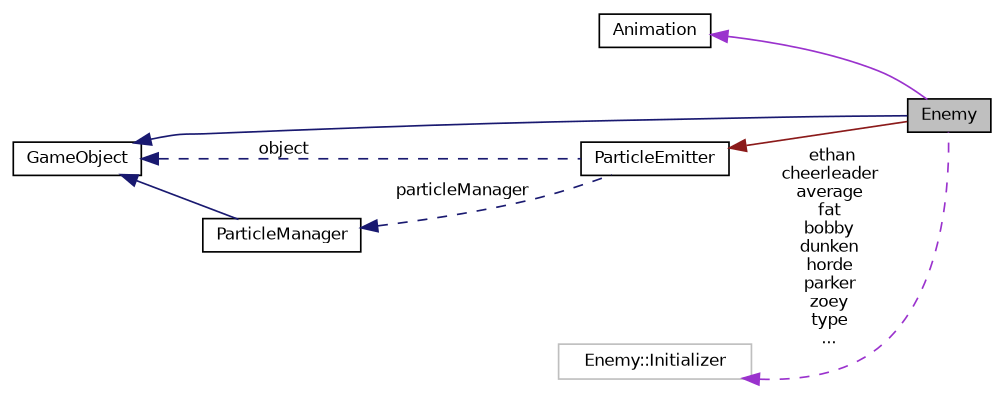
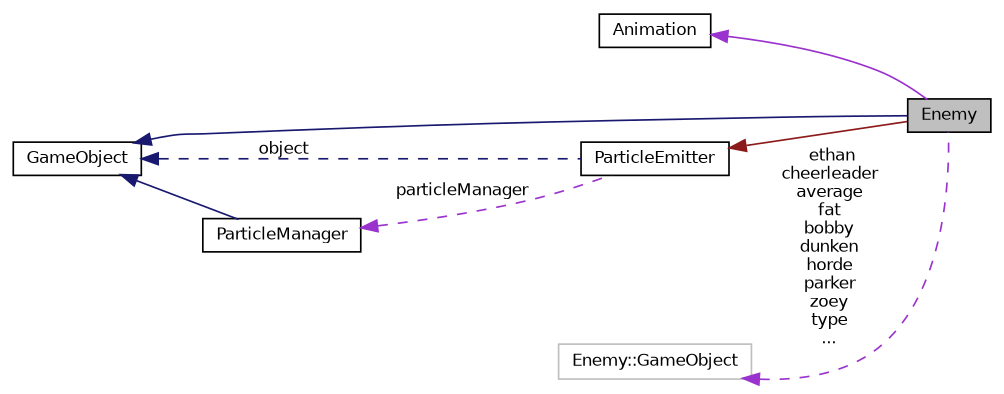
(496, 207) -> (496, 207)
(655, 362) -> (655, 362)
